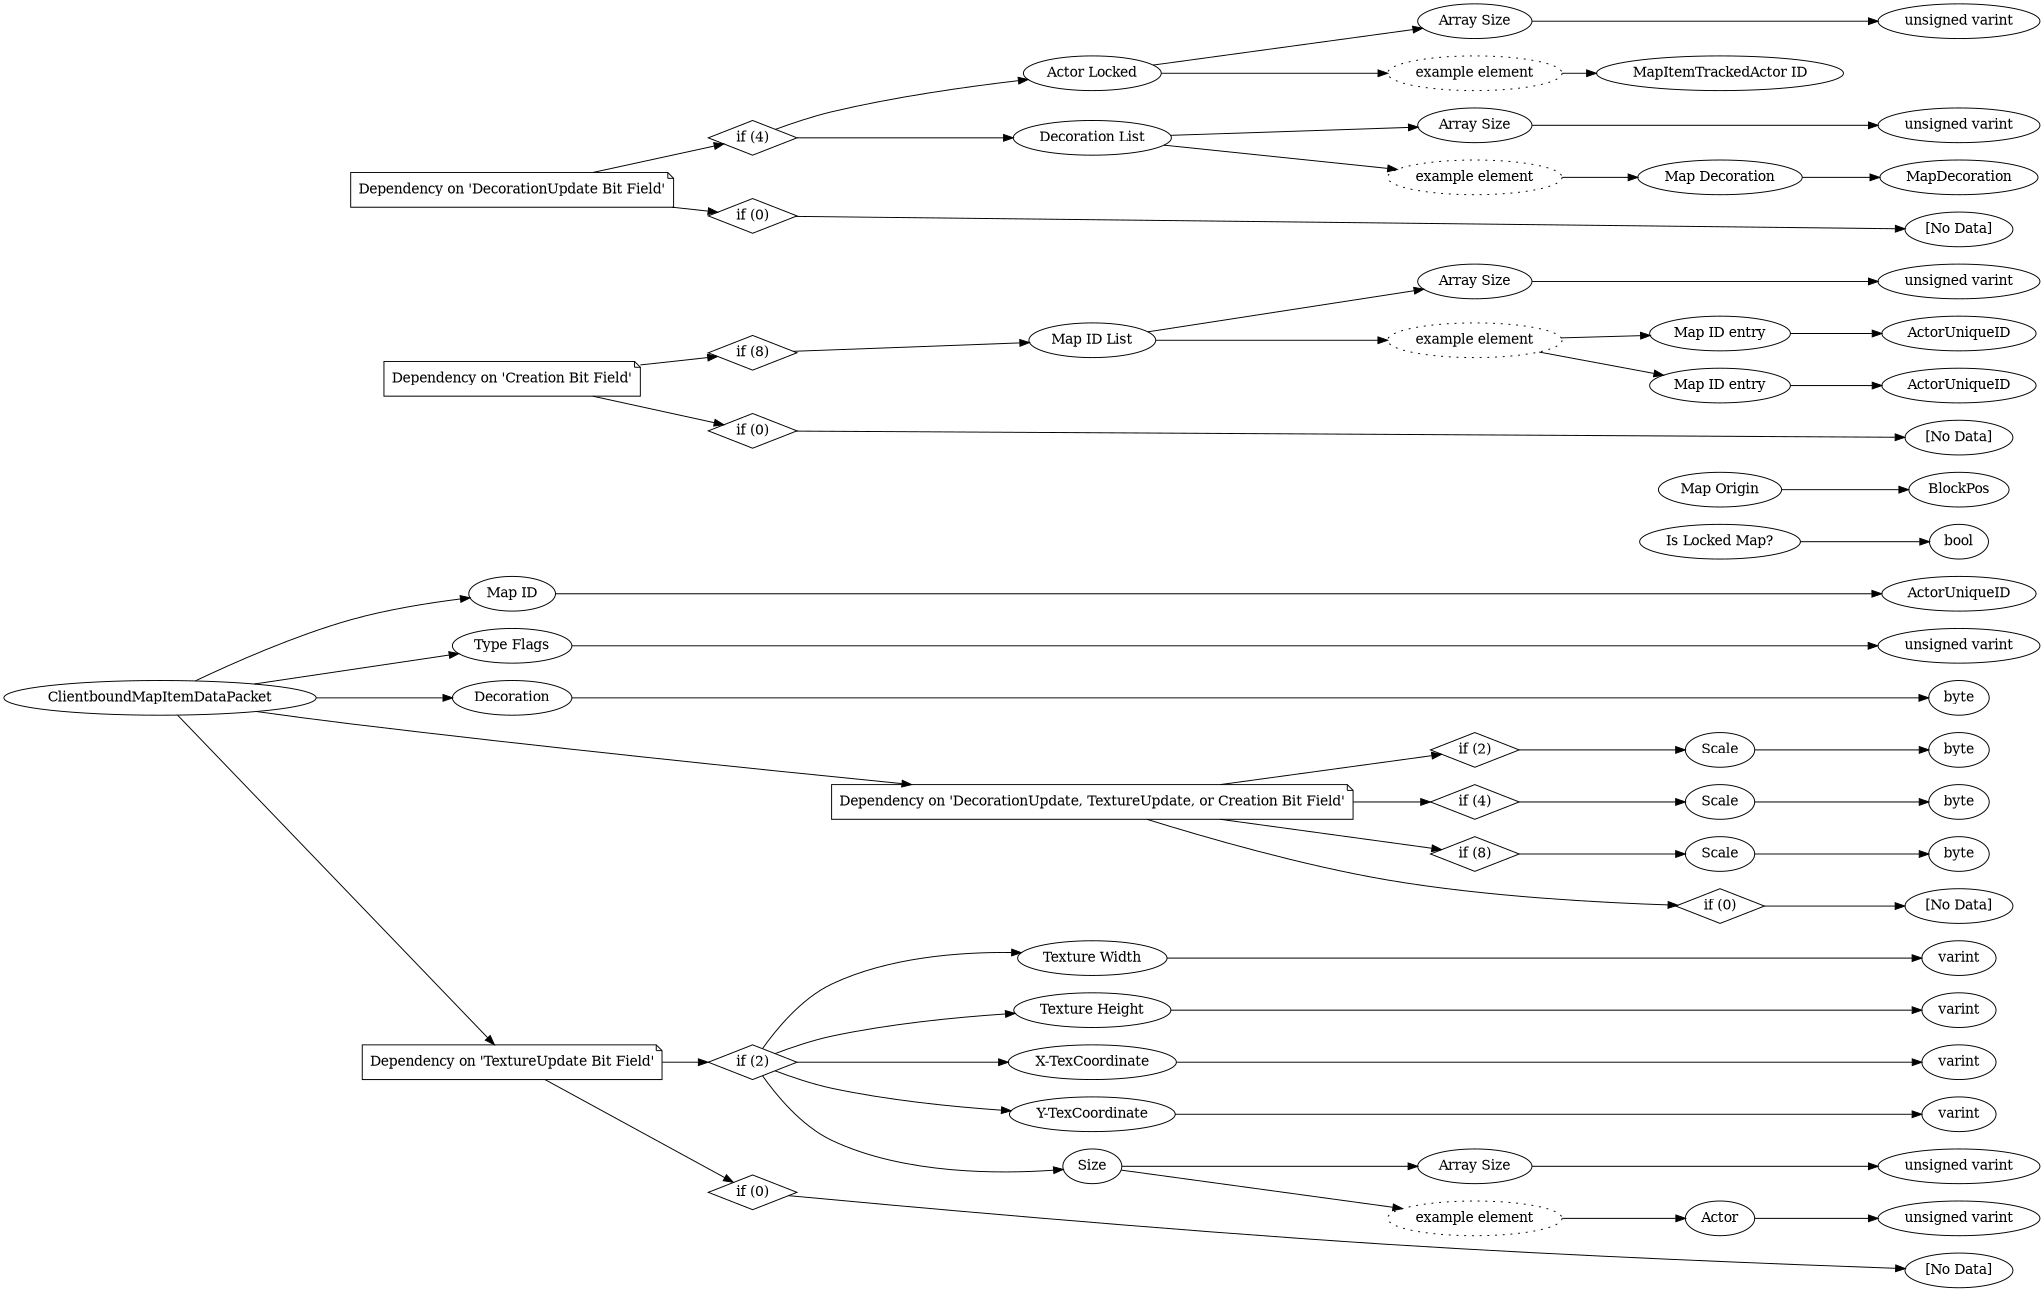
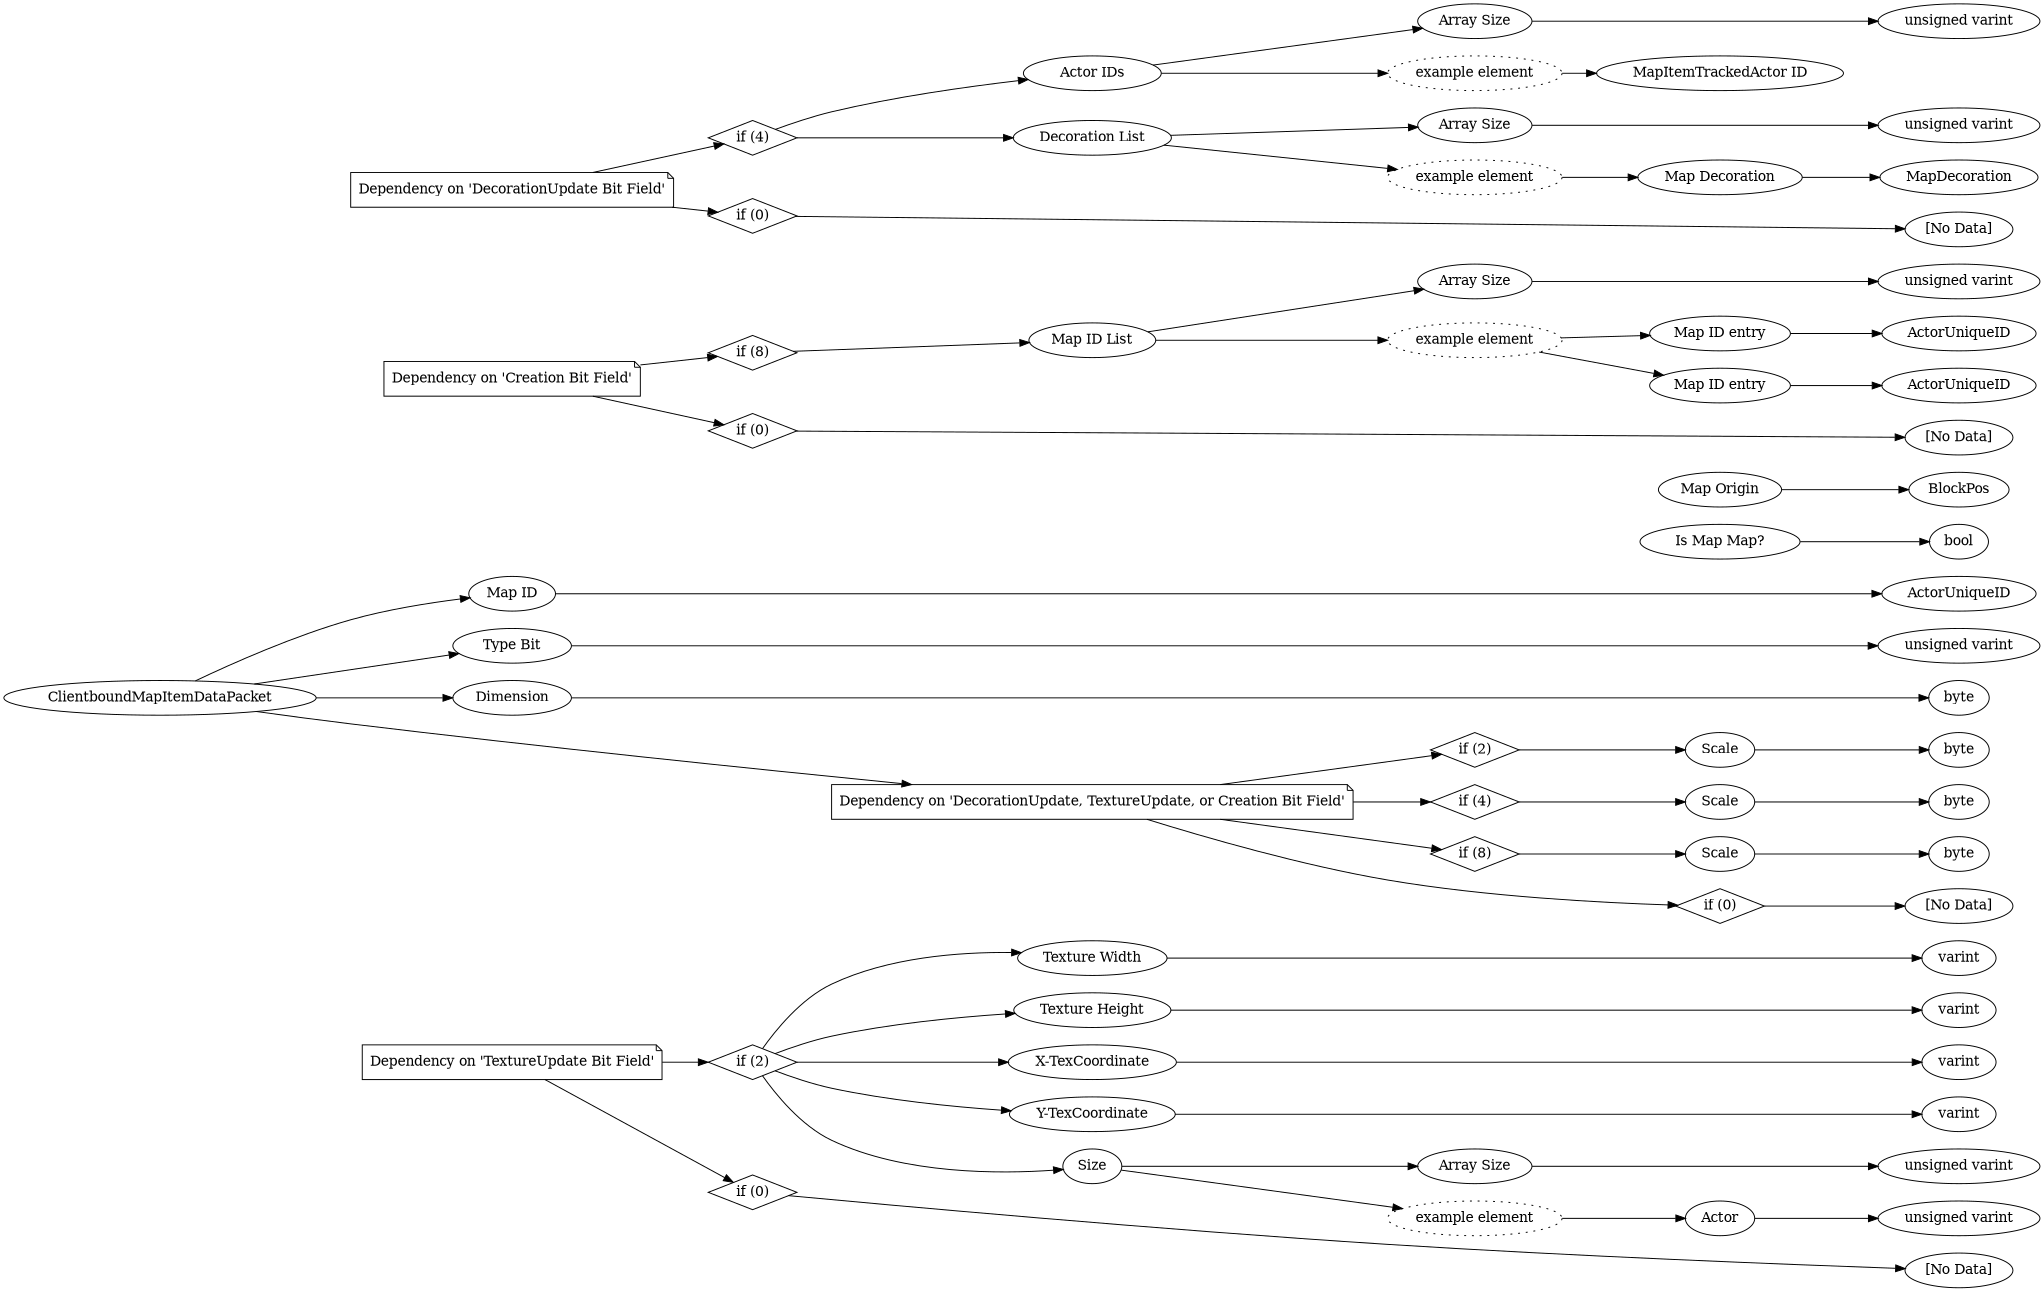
(1092, 73) -> (1092, 73)
(1720, 542) -> (1720, 542)
(512, 646) -> (512, 646)
(512, 698) -> (512, 698)
(333, 876) -> none
